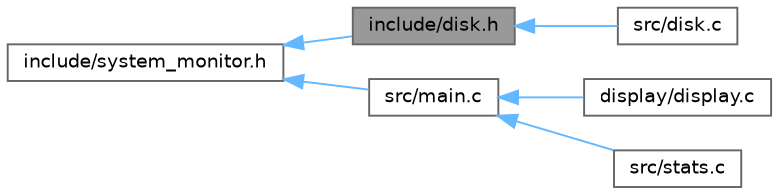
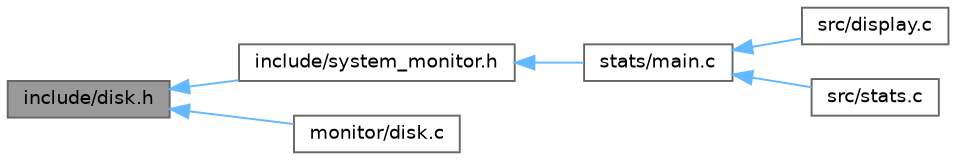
(678, 26) -> (377, 134)
(328, 39) -> (214, 83)
(434, 97) -> (658, 63)
(678, 97) -> (875, 26)
